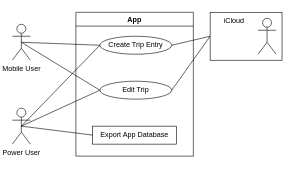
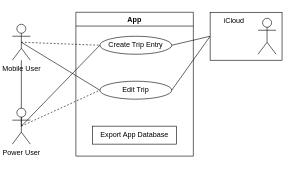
(62, 44) -> (62, 44)
(64, 107) -> (64, 107)
(60, 131) -> (21, 85)
